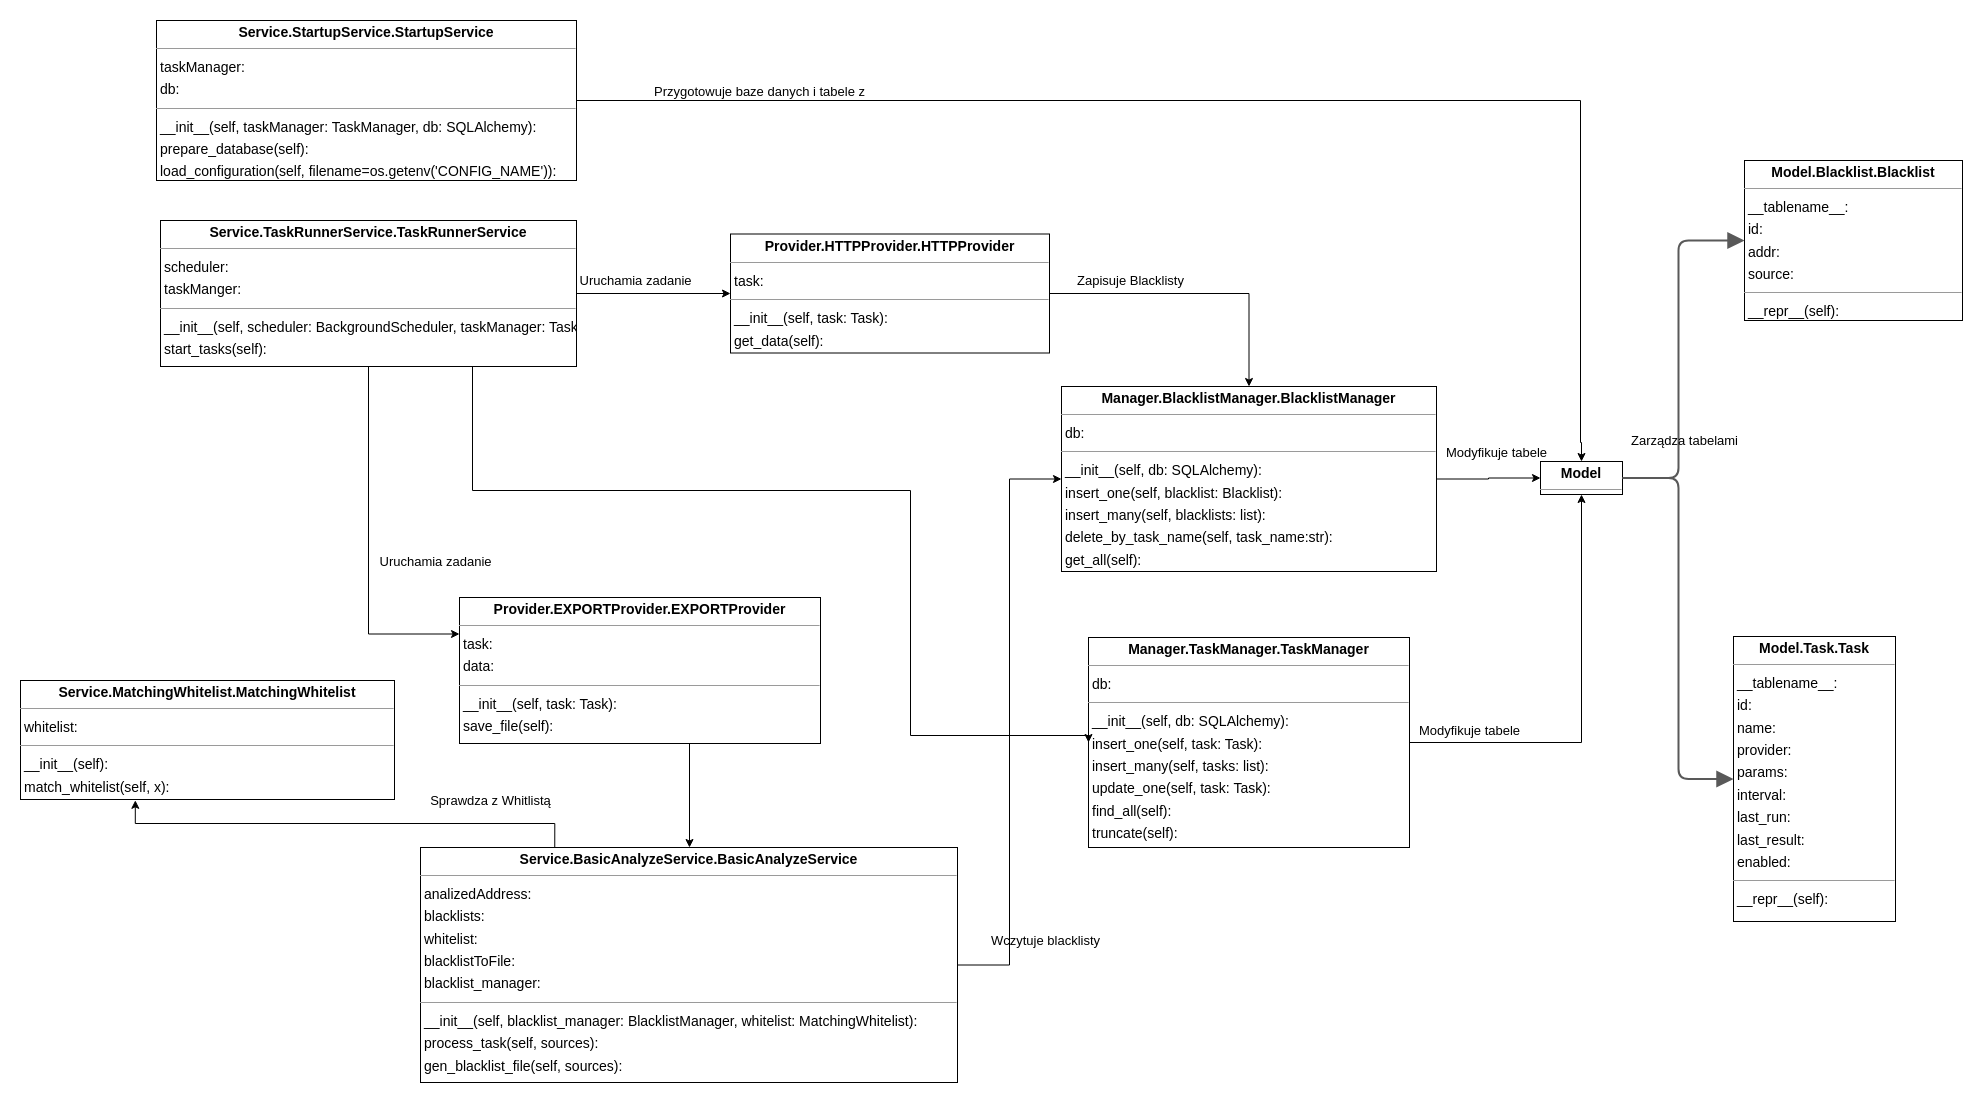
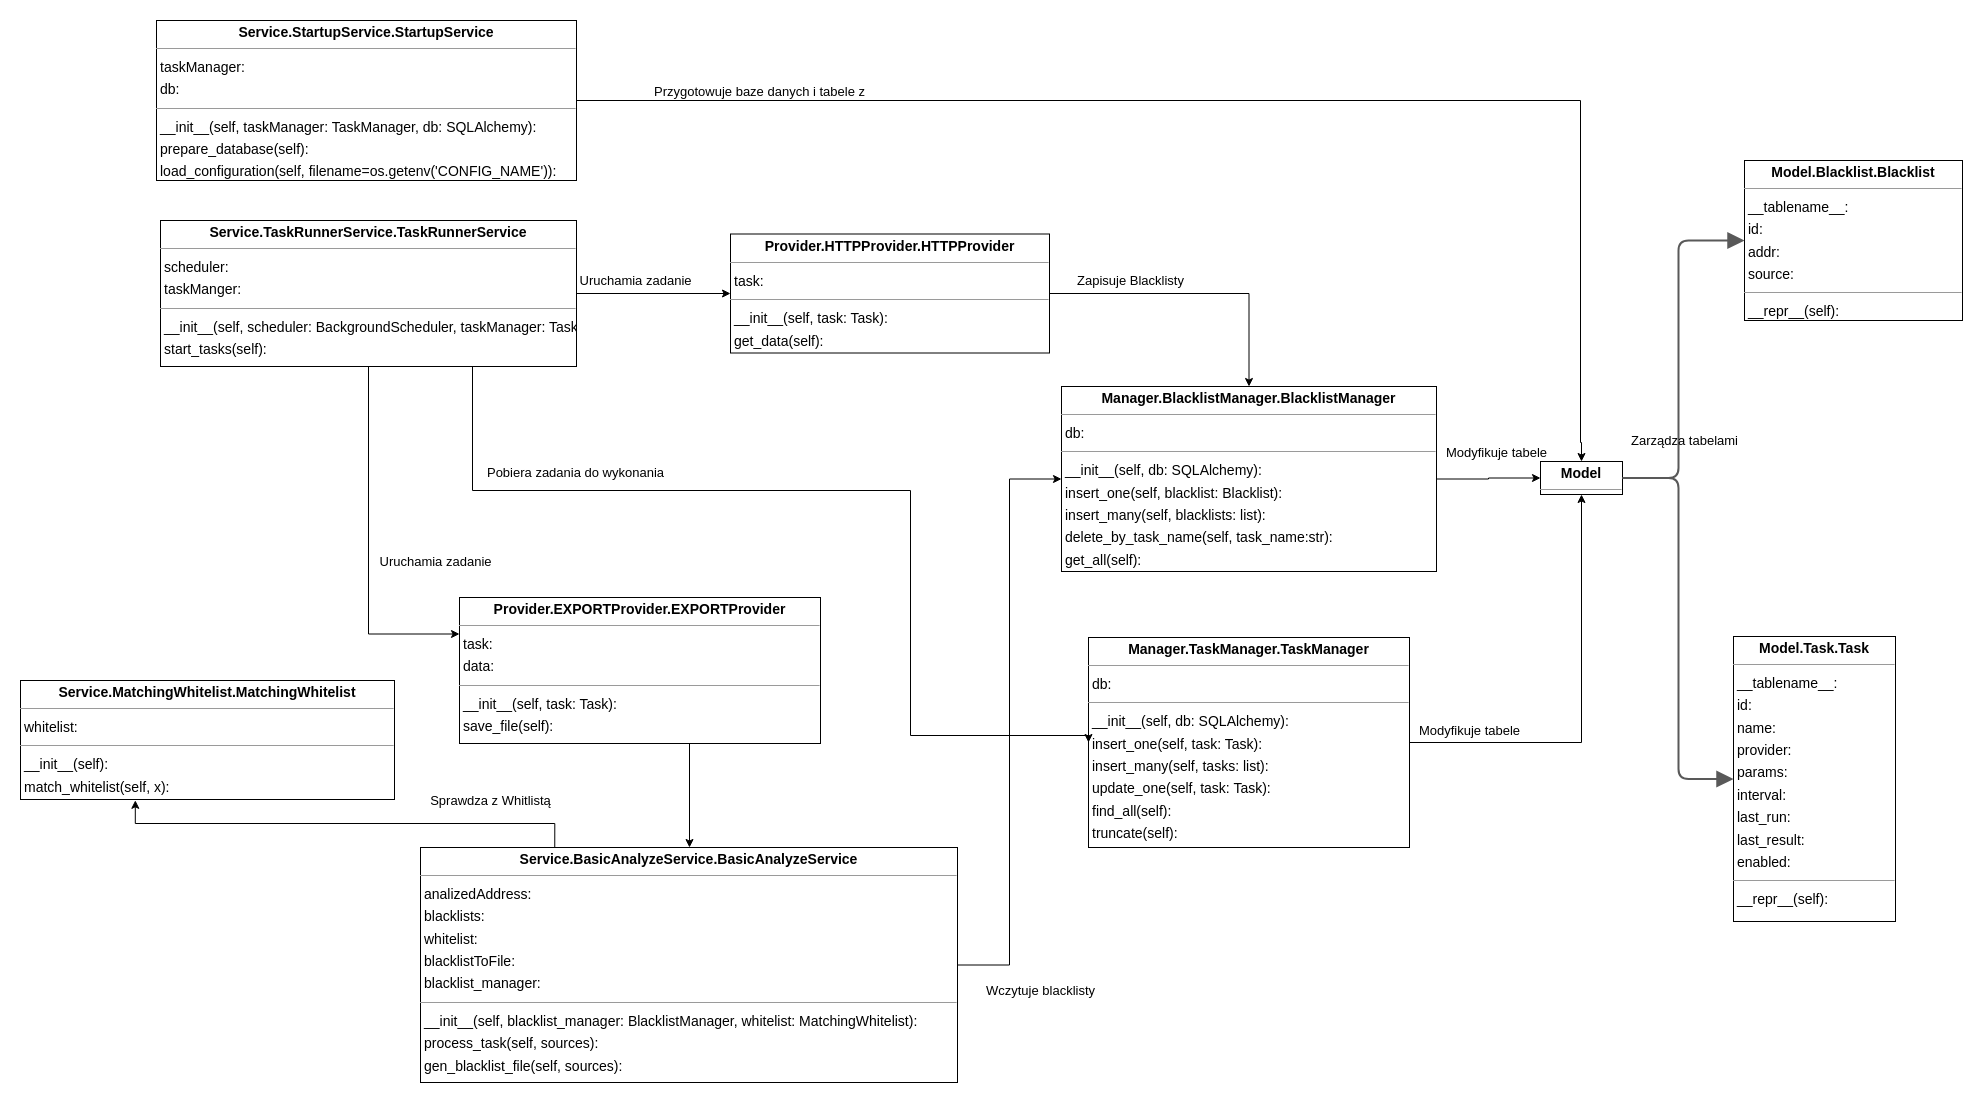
none -> (576, 473)
(1046, 941) -> (1041, 991)
